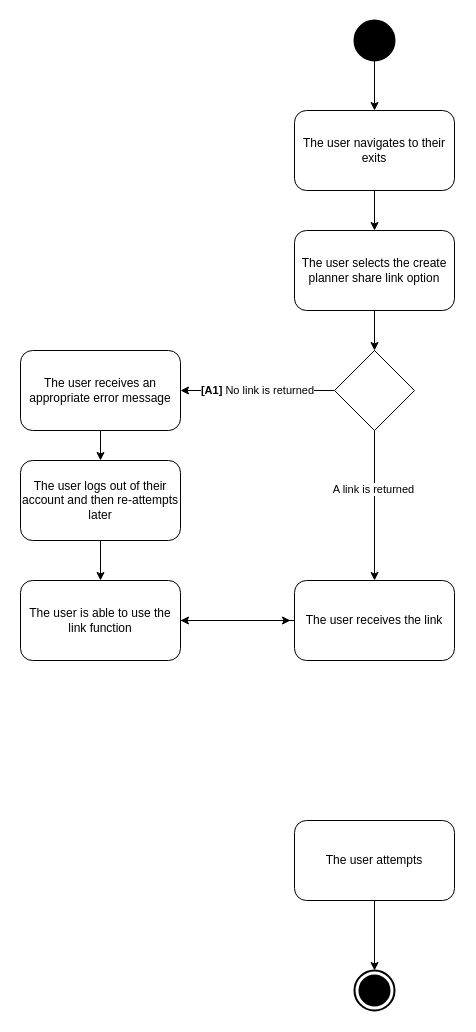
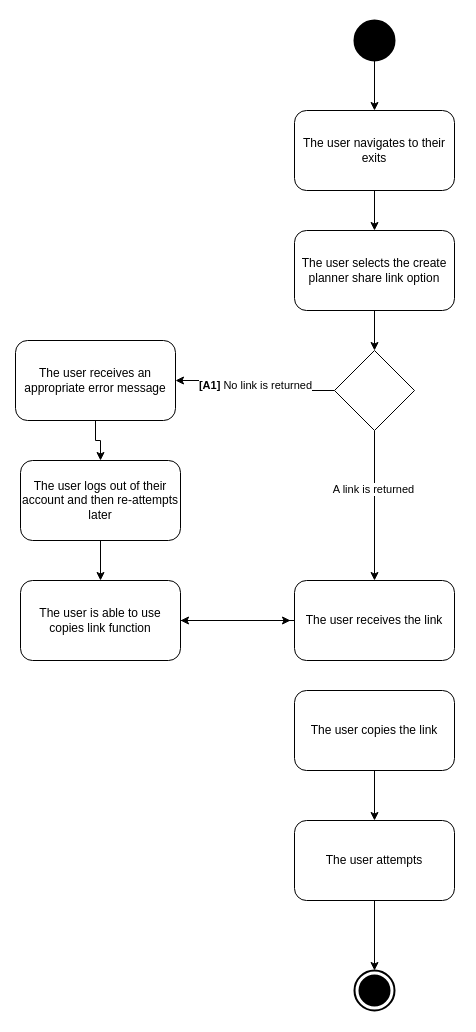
(101, 391) -> (96, 381)
(101, 621) -> (101, 621)
none -> (375, 731)
none -> (375, 792)
